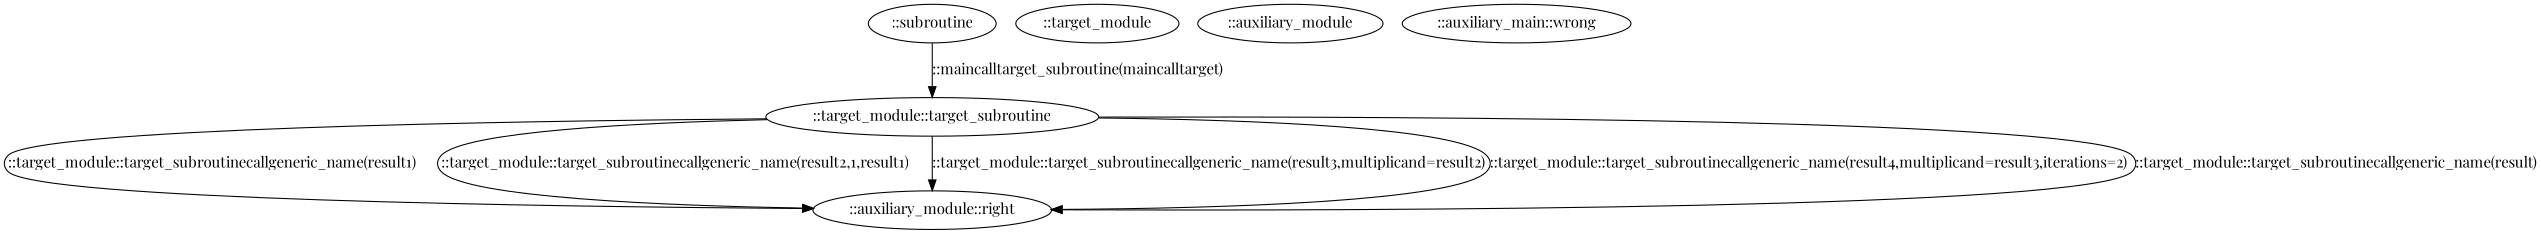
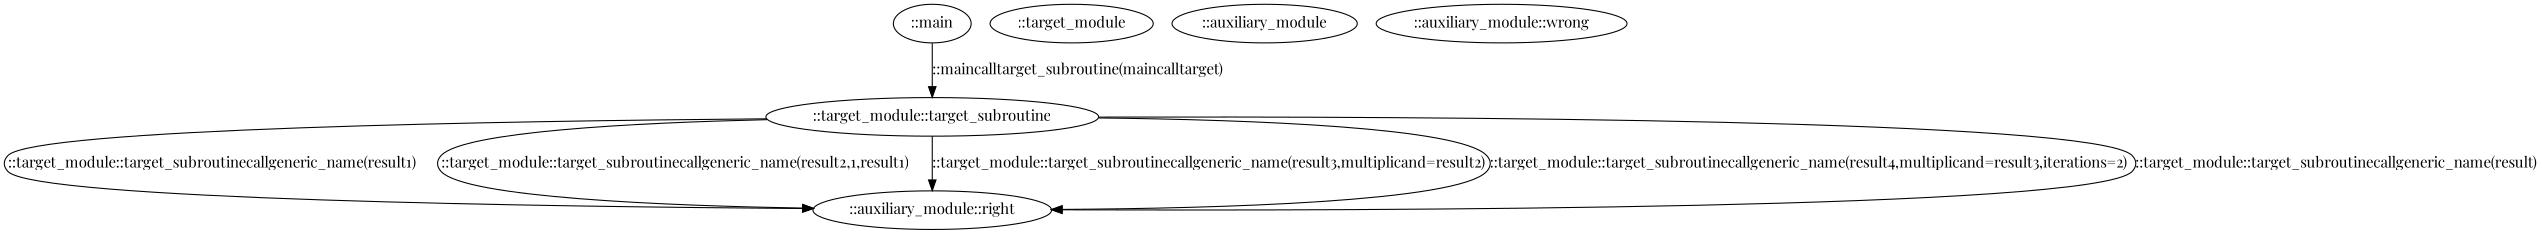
(932, 24) -> (932, 24)
(1517, 24) -> (1502, 24)
